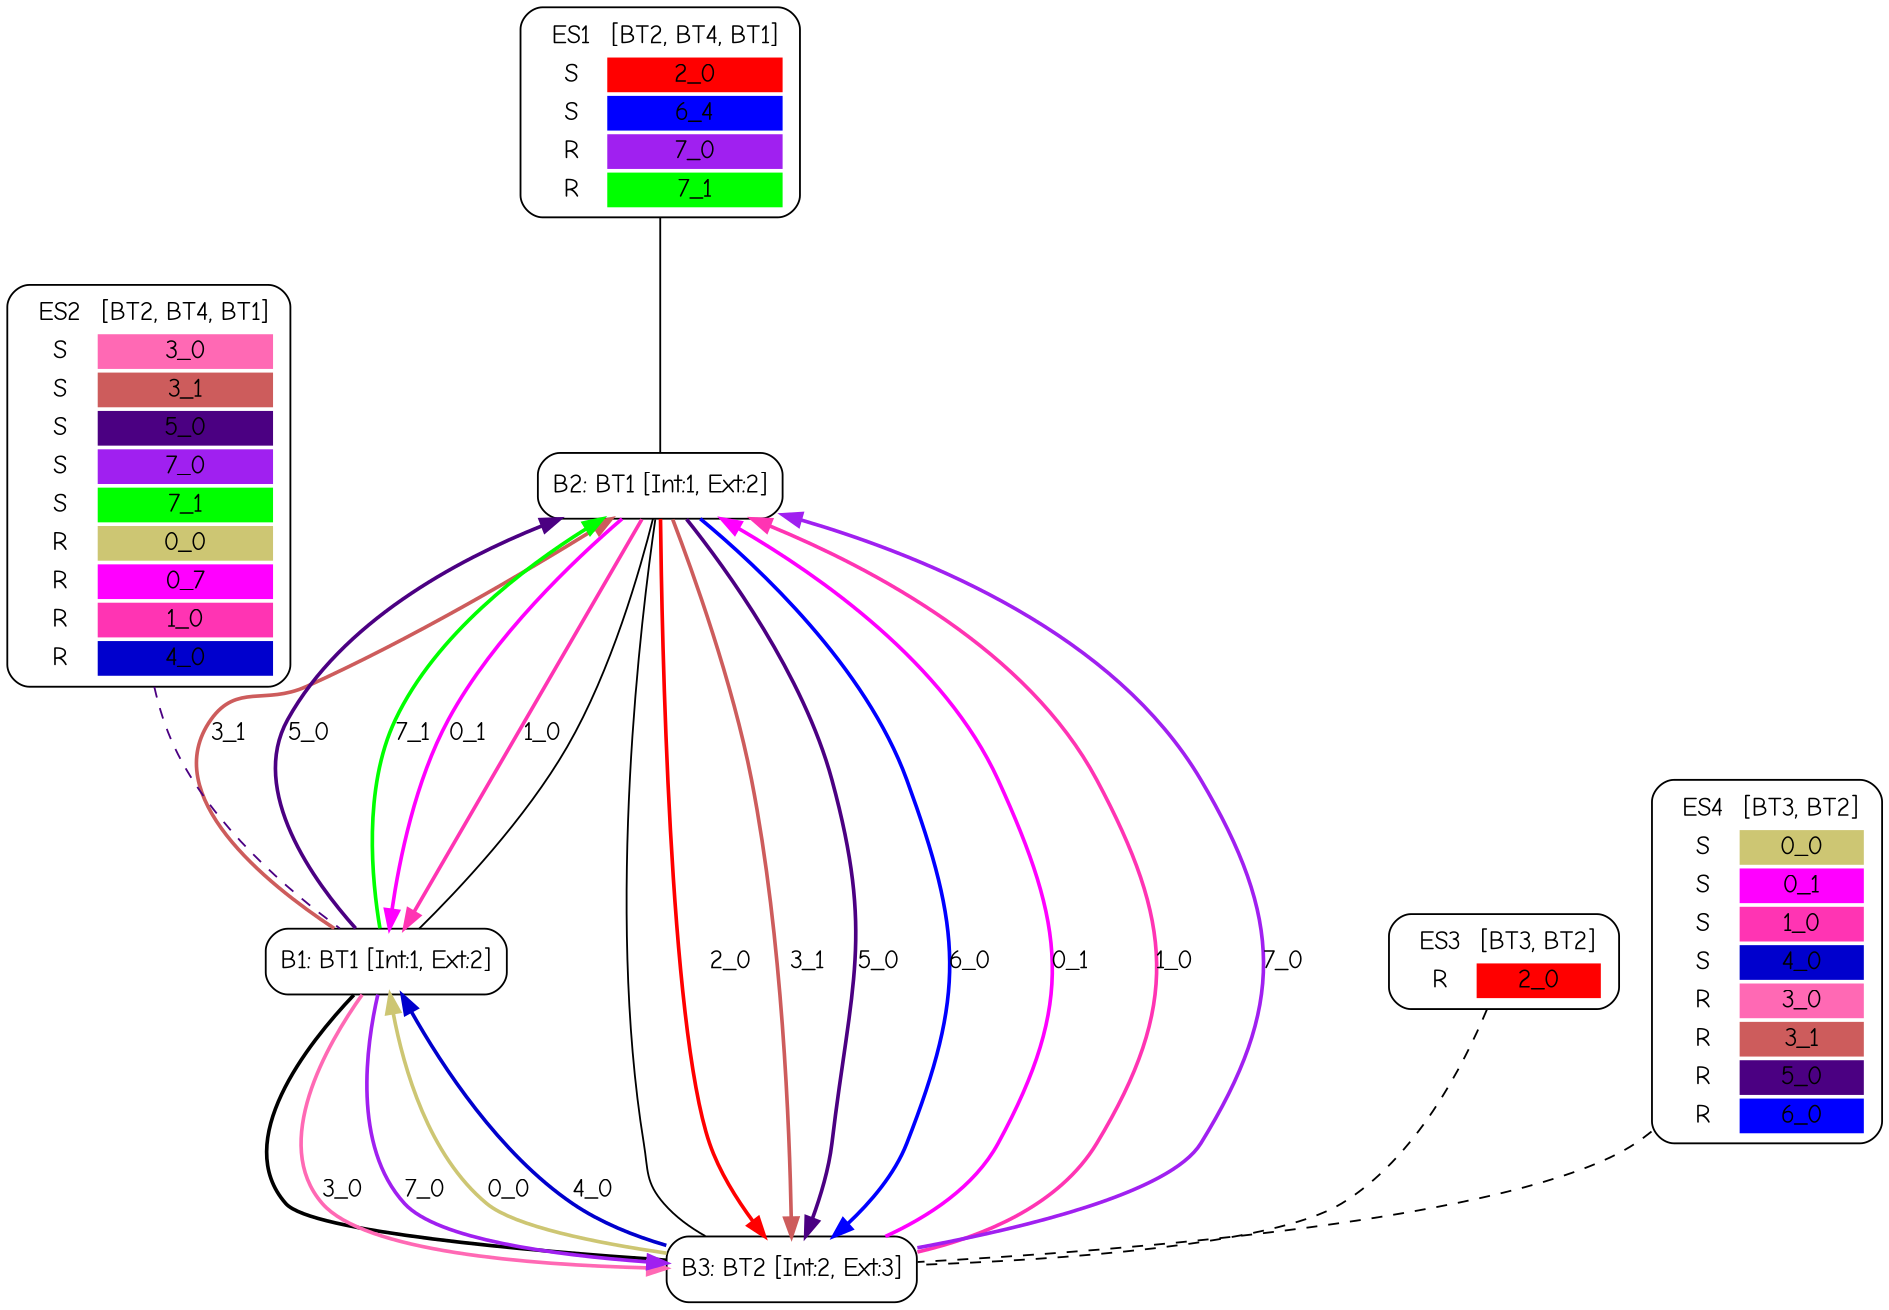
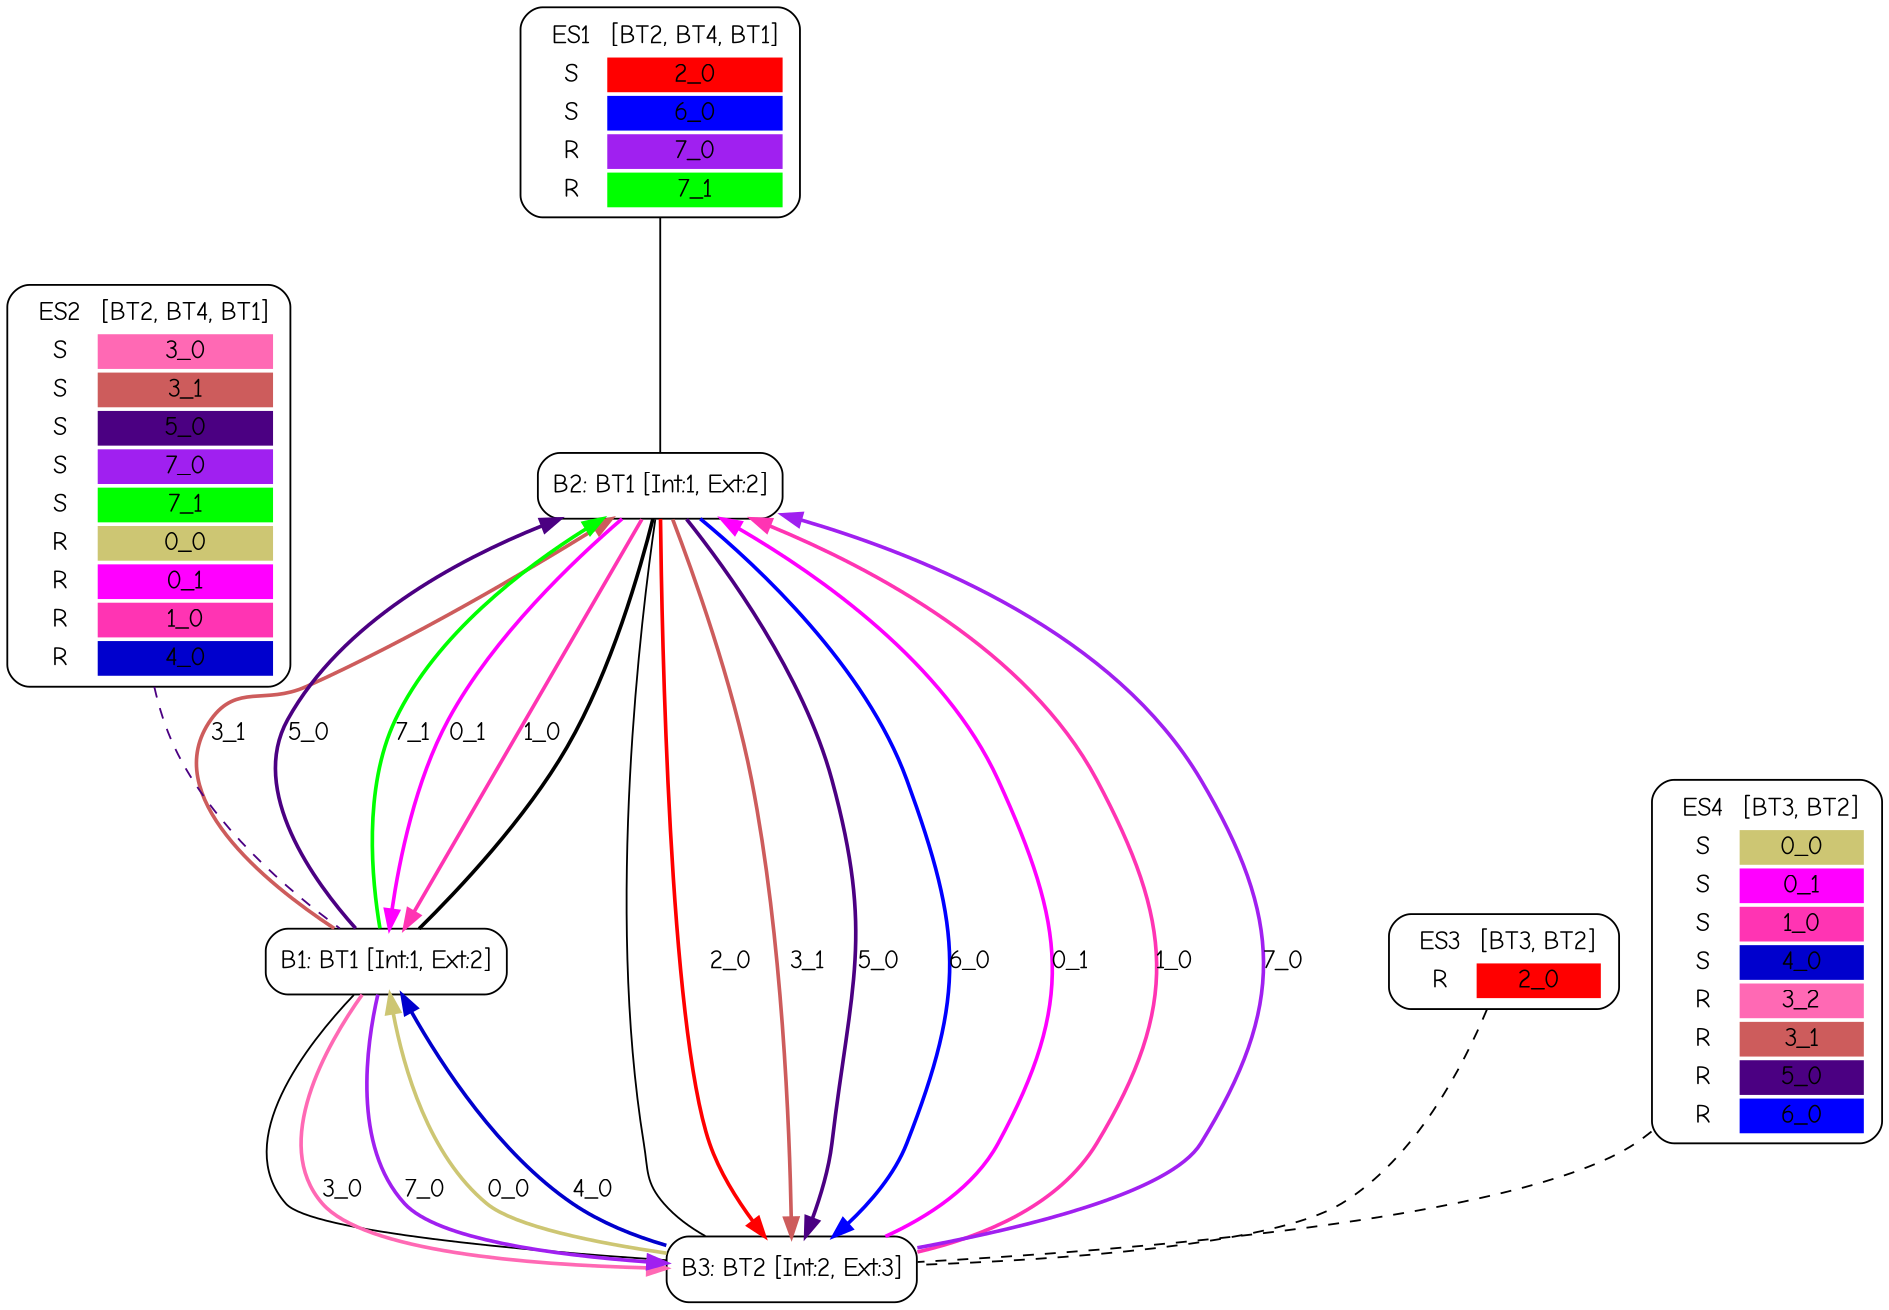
(695, 112) -> (695, 112)
(185, 581) -> (185, 581)
(569, 743) -> (569, 743)
(1802, 1000) -> (1802, 1000)
(325, 1220) -> (325, 1220)
